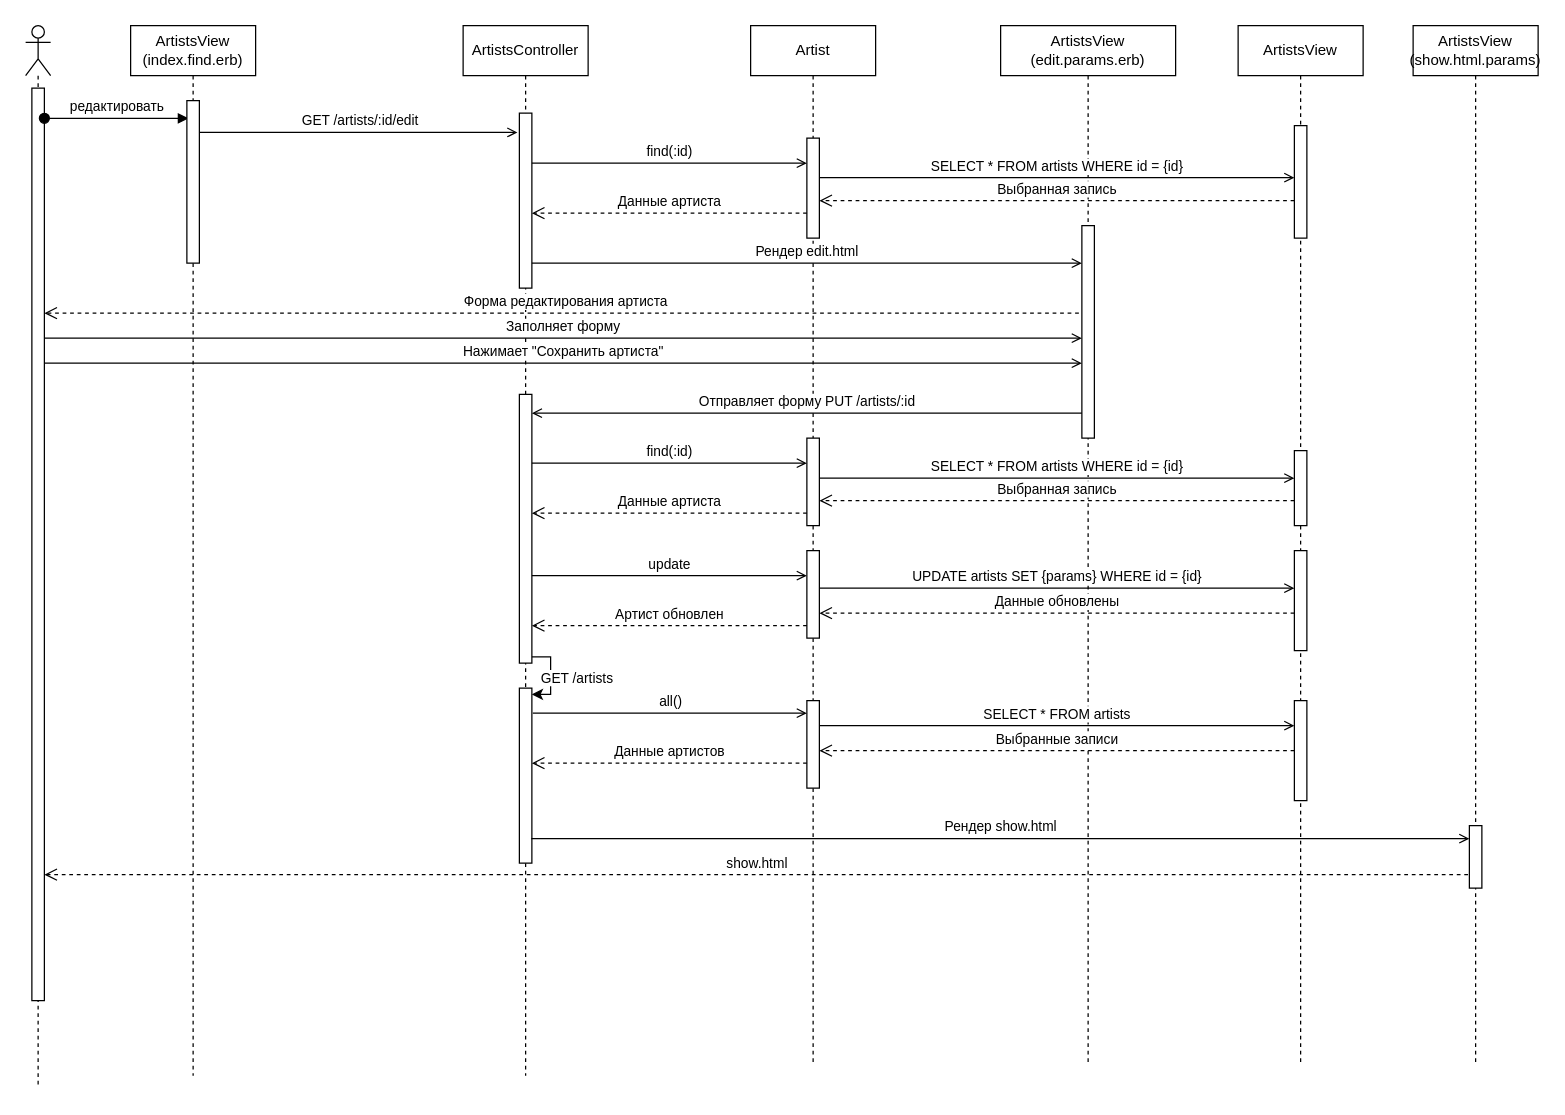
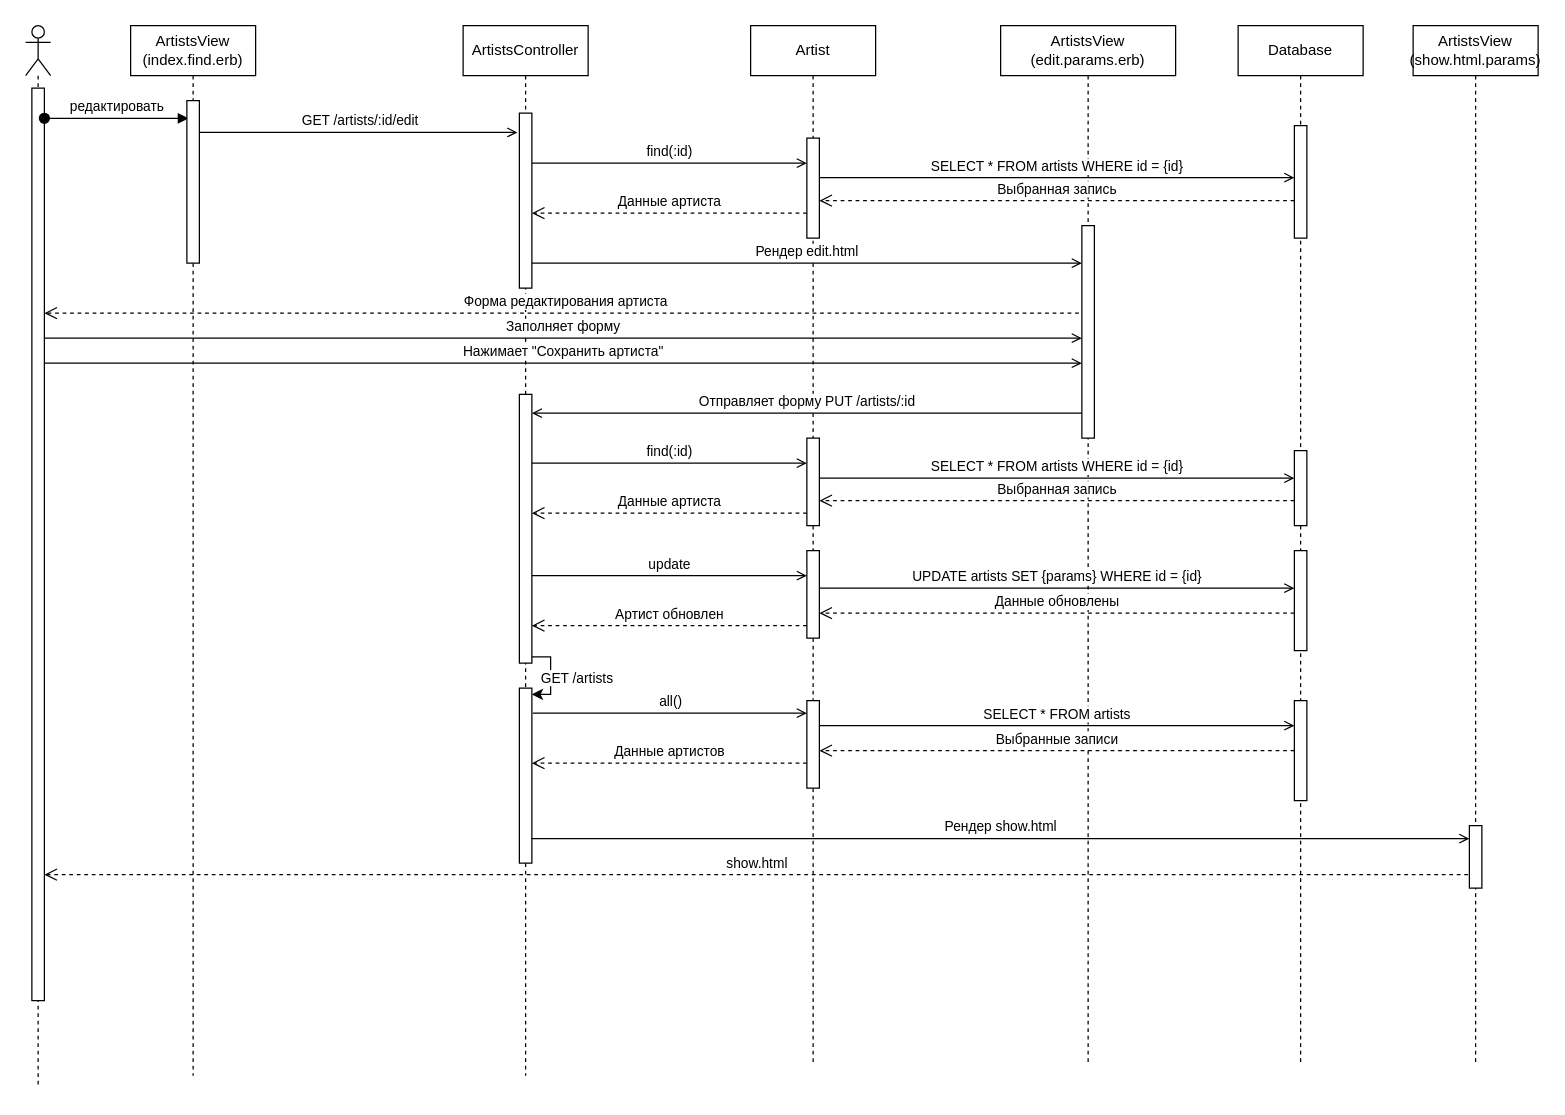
(1301, 51) -> (1301, 51)
